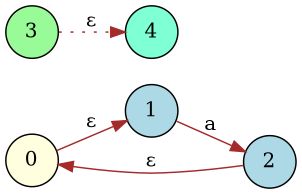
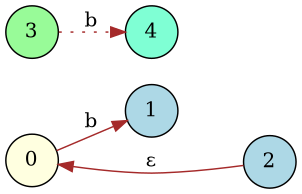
(92, 21) -> (92, 21)
(92, 122) -> (92, 122)
(204, 133) -> none
